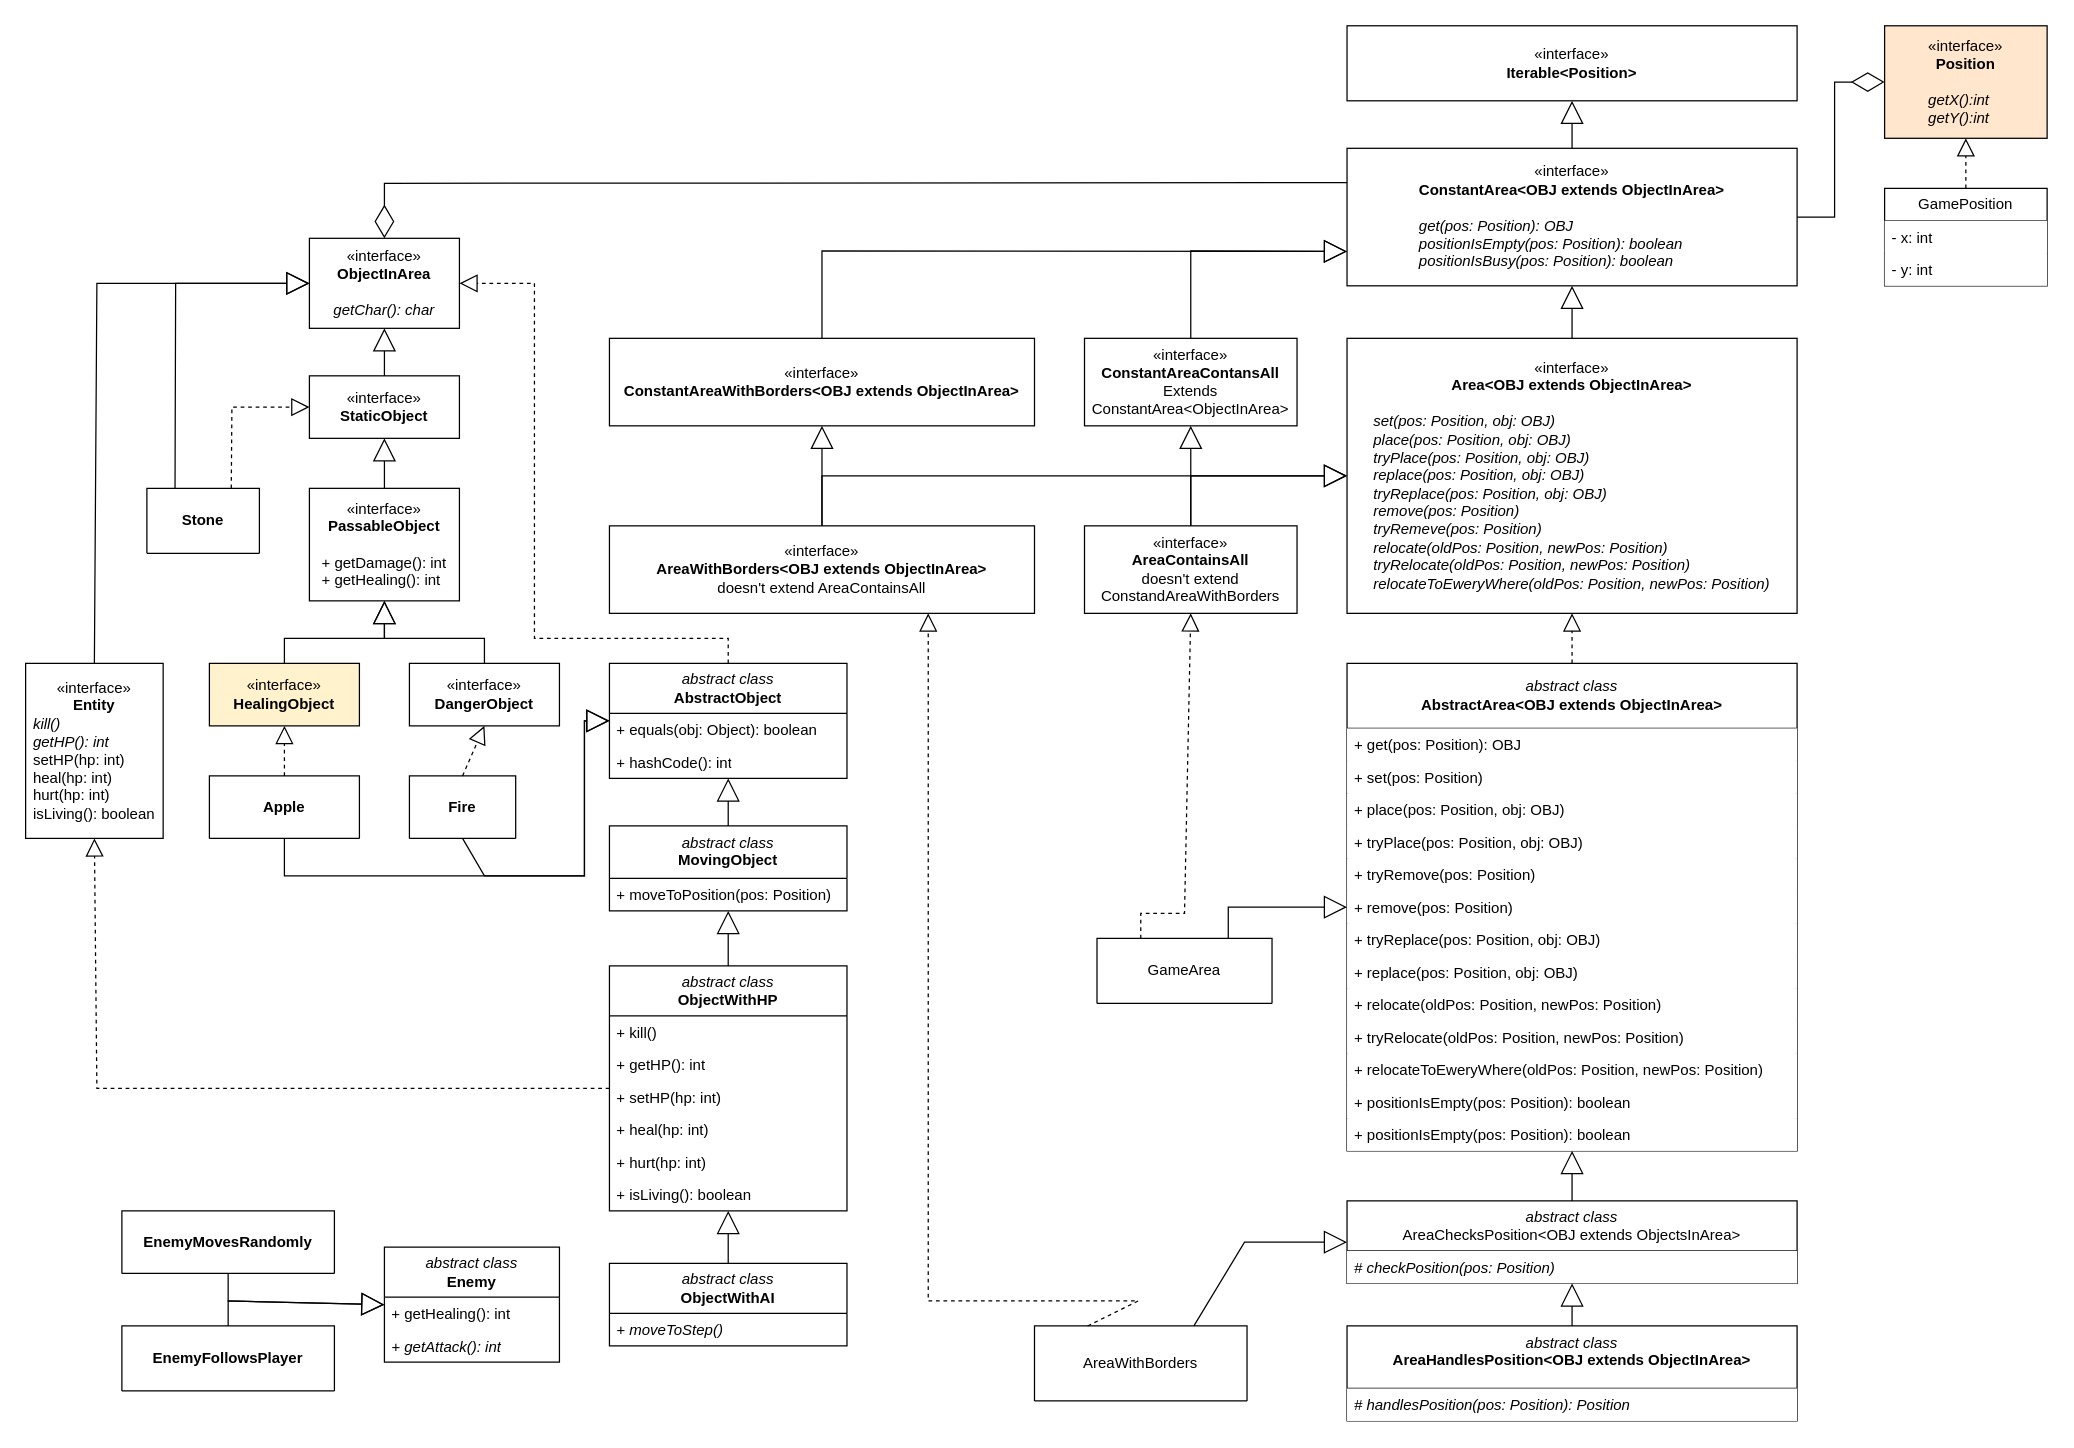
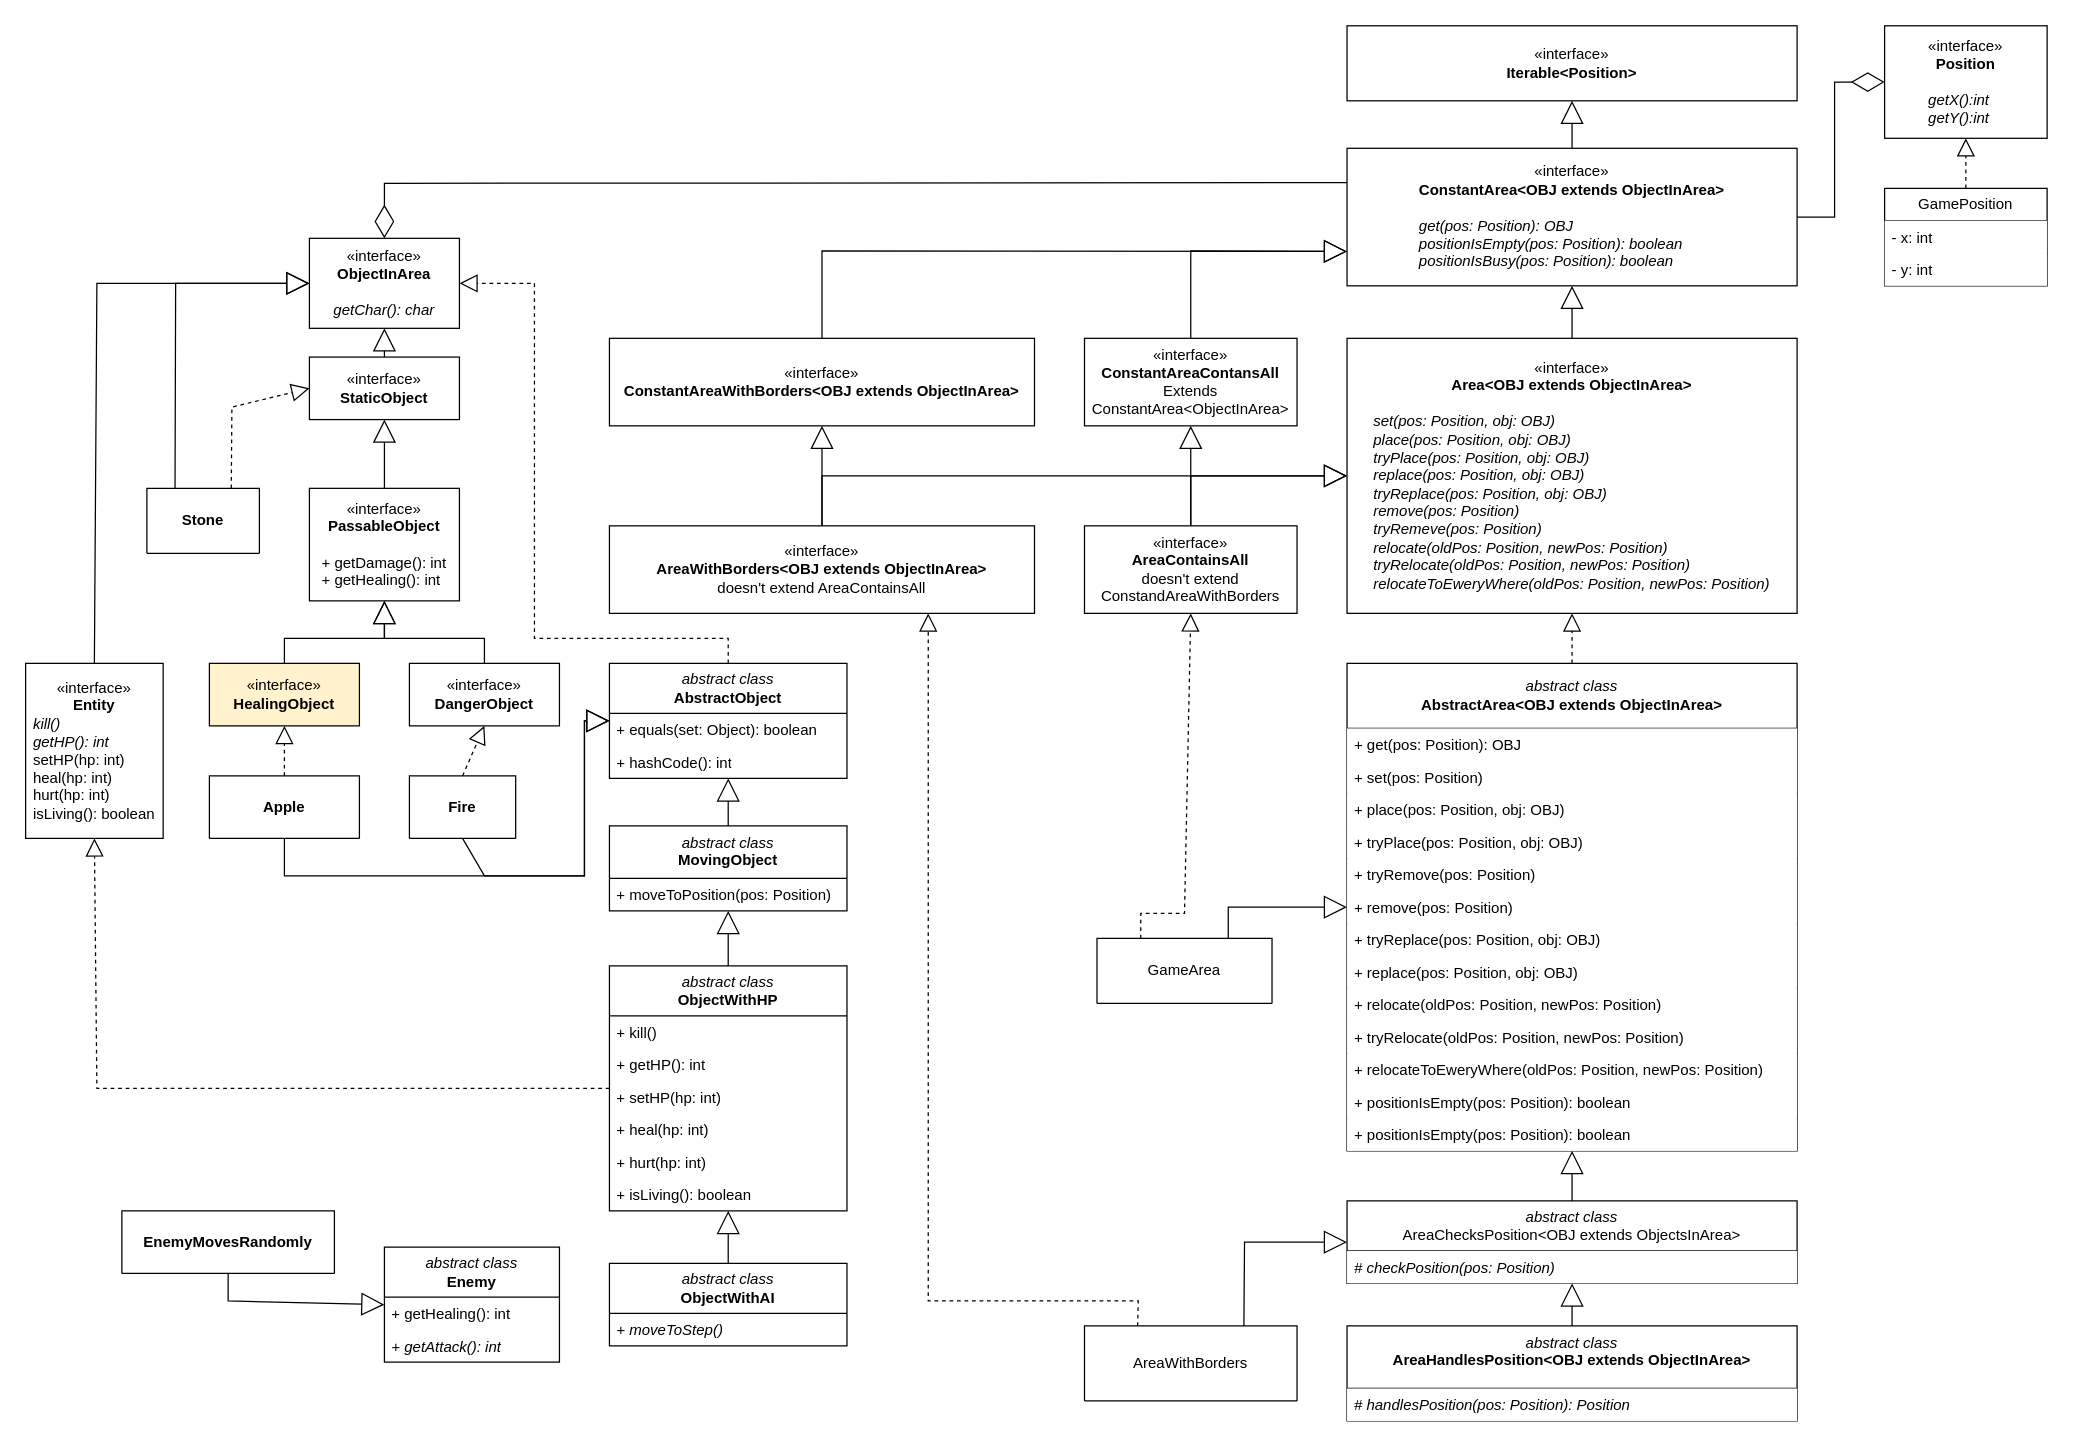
(1966, 82) -> (1966, 82)
(384, 407) -> (384, 388)
(729, 731) -> (729, 731)
(228, 1313) -> none
(228, 1358) -> none
(1141, 1363) -> (1191, 1363)
